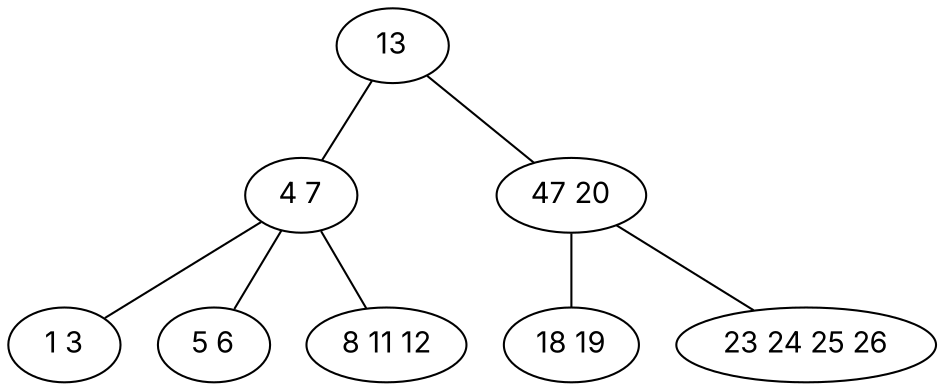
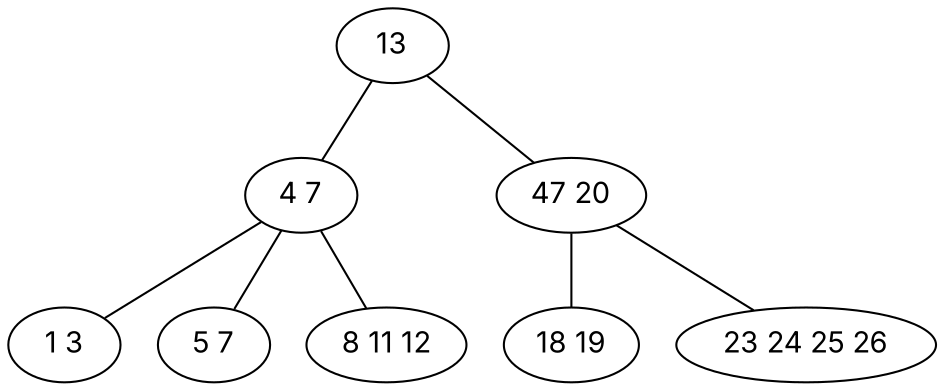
(214, 345) -> (214, 345)
